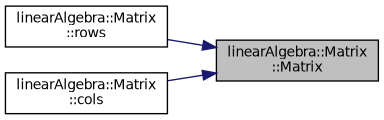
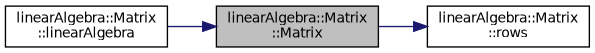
(185, 42) -> (396, 27)
(86, 93) -> (86, 27)
